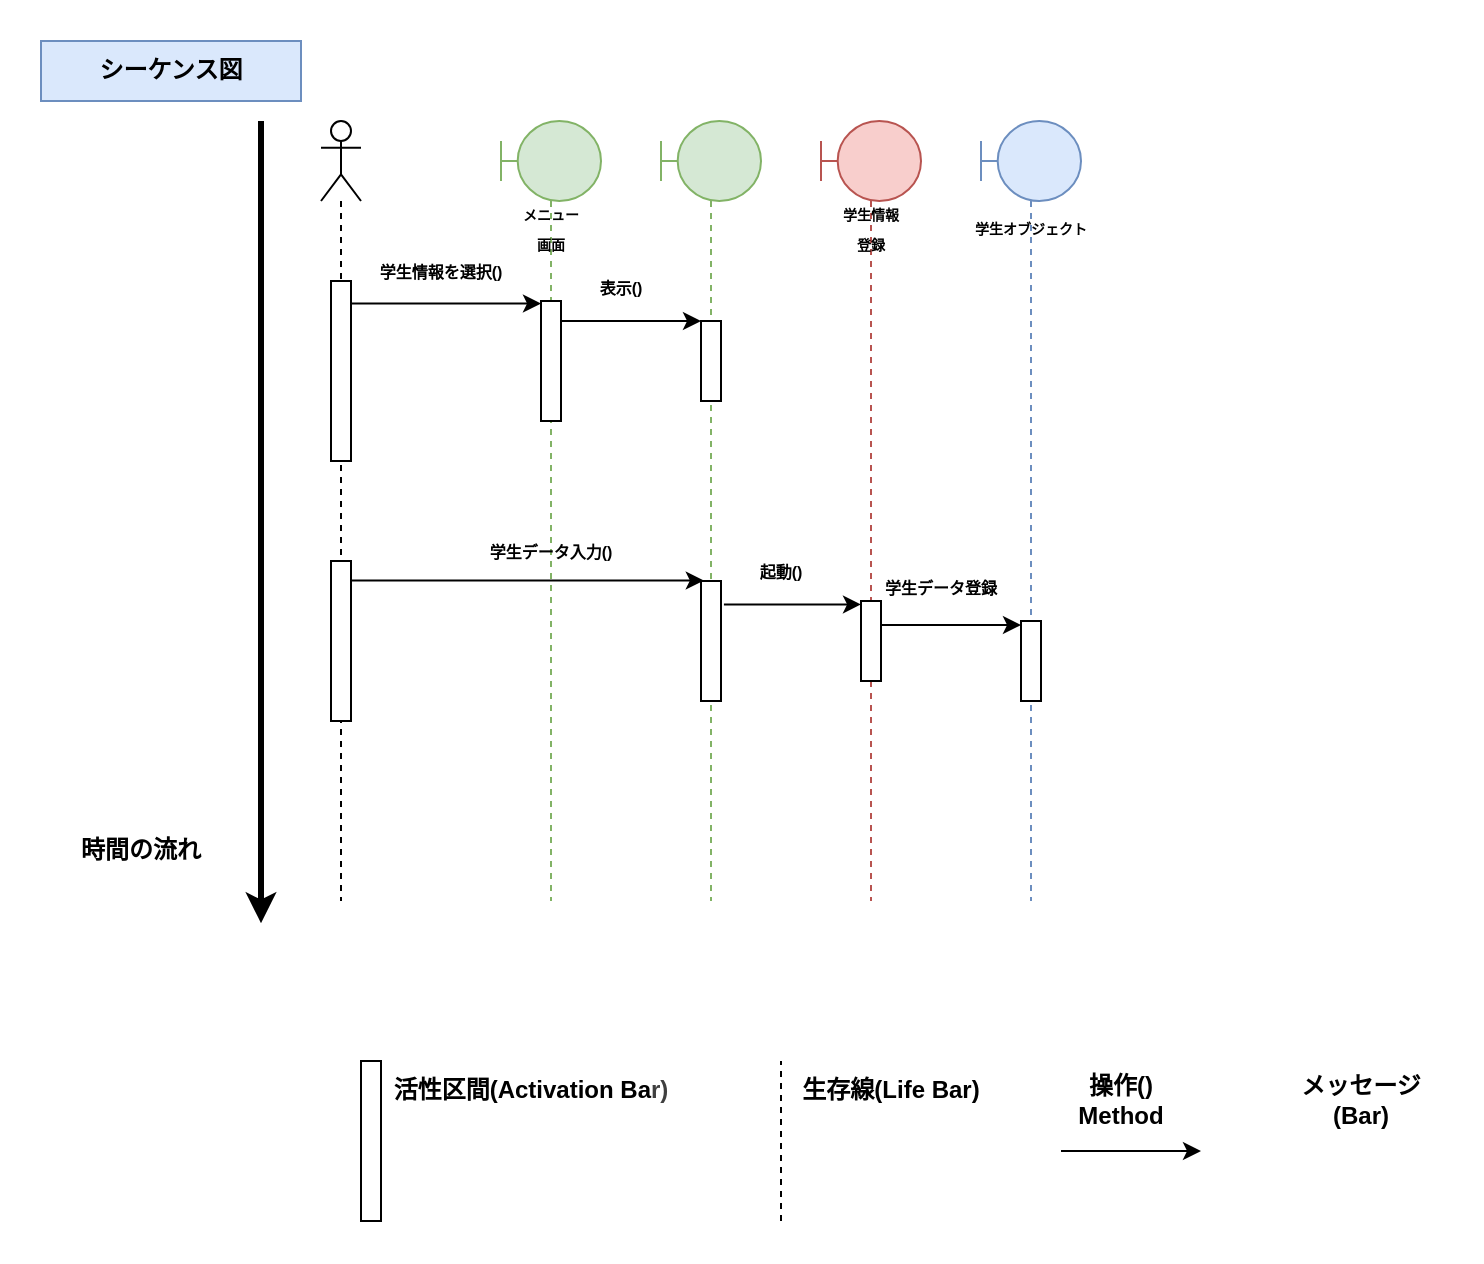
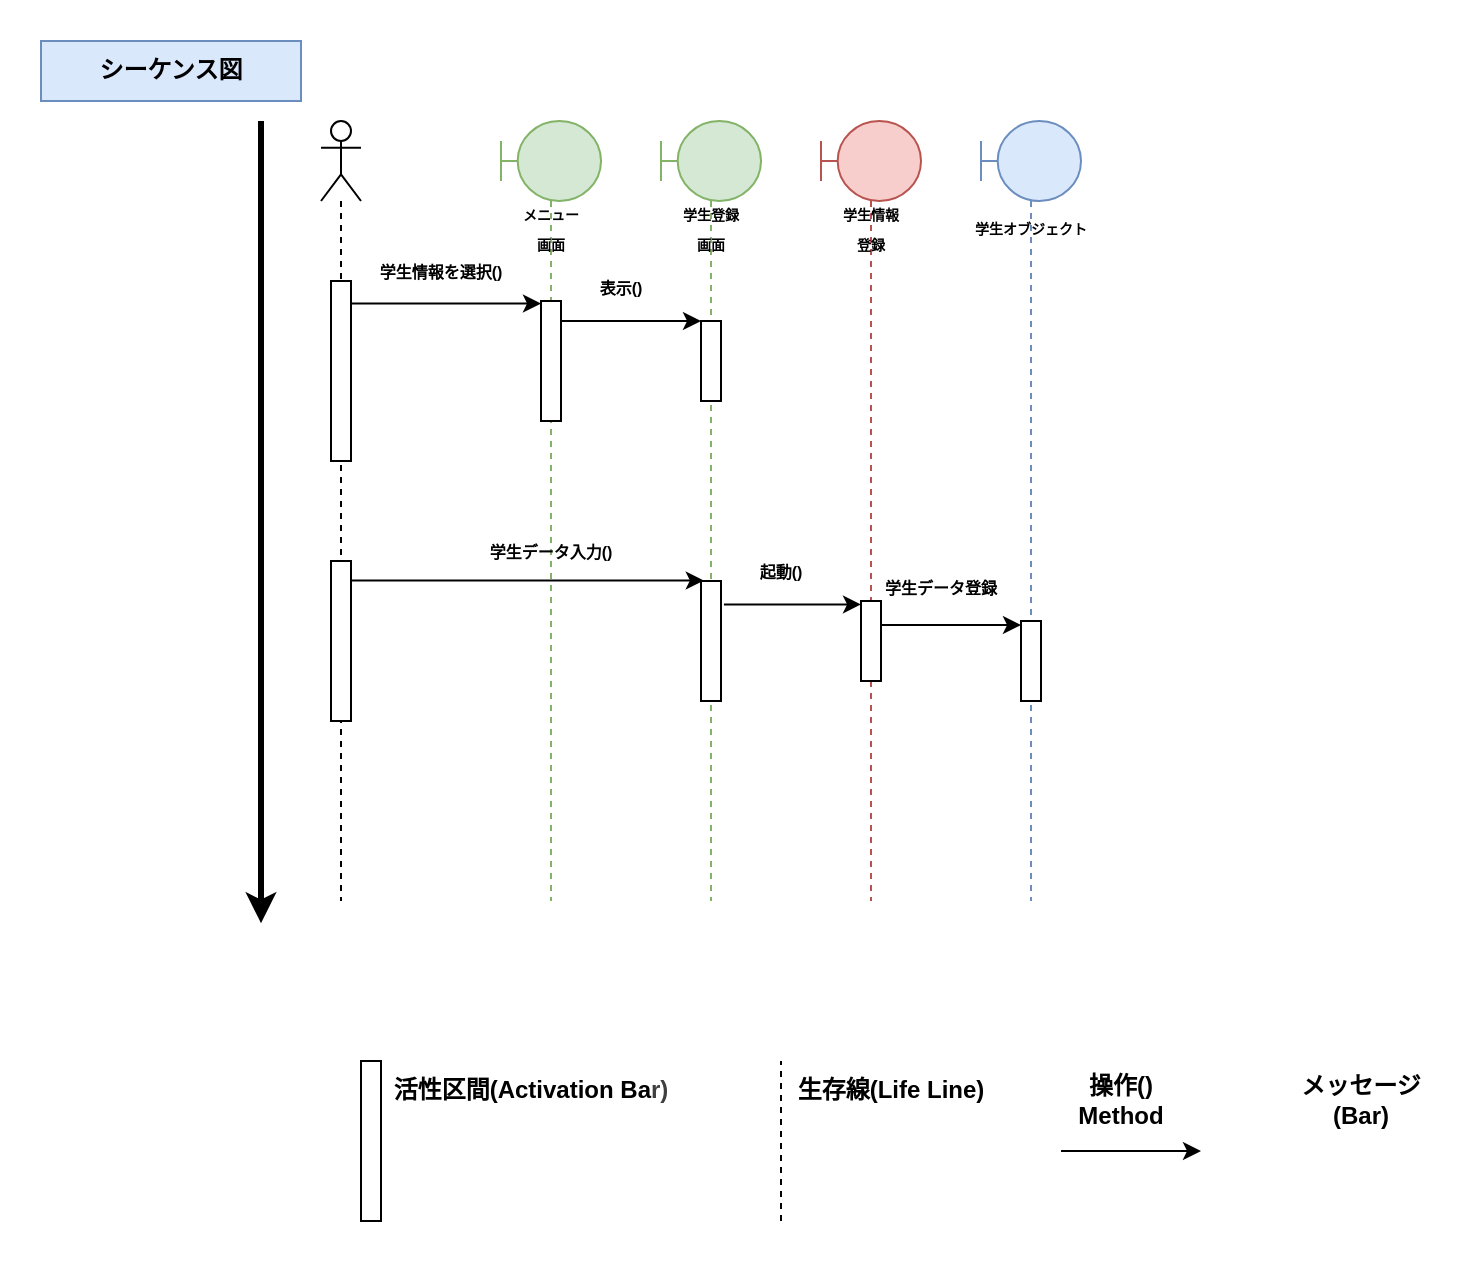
none -> (711, 227)
(141, 851) -> none
(892, 1091) -> (892, 1091)
